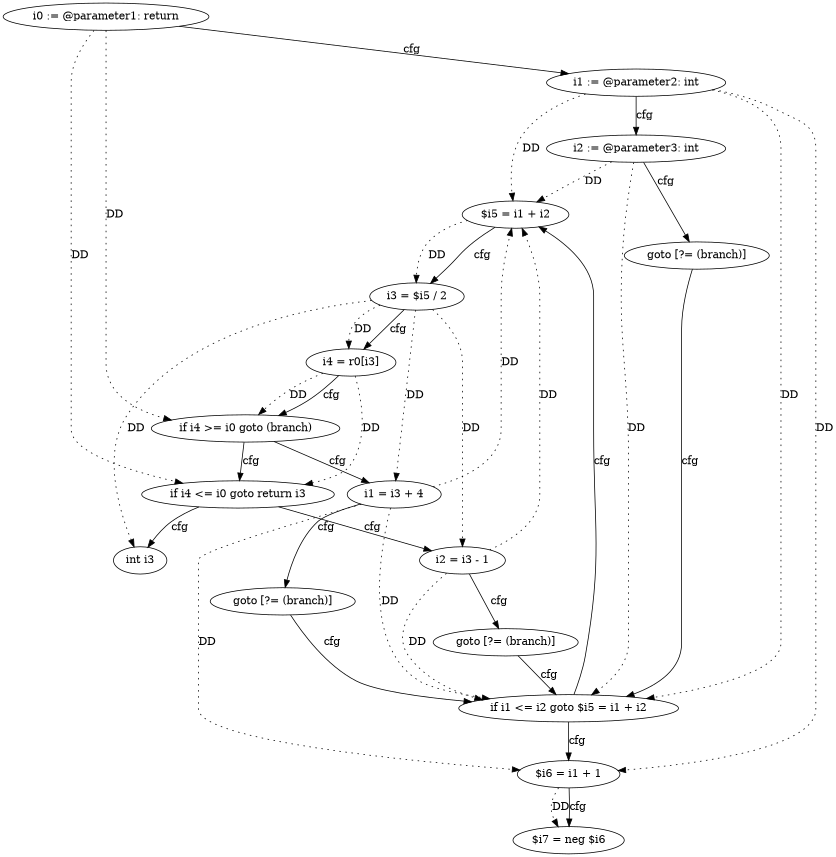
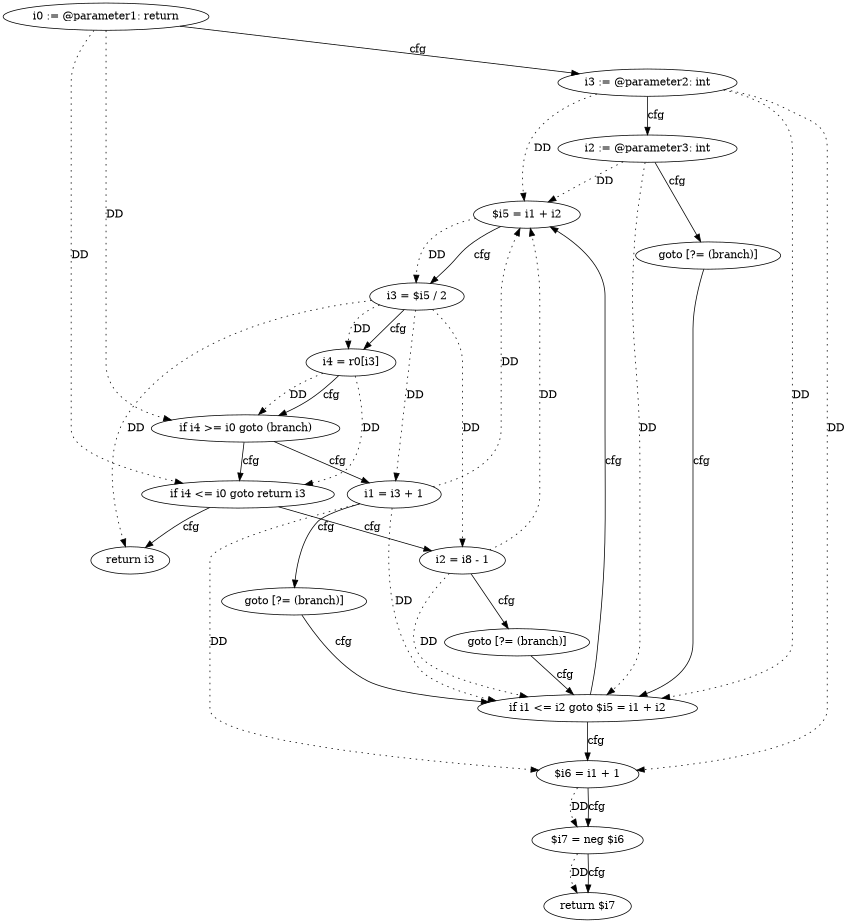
(636, 83) -> (647, 83)
(394, 494) -> (394, 494)
(140, 560) -> (130, 560)
(462, 560) -> (462, 560)
none -> (588, 906)
